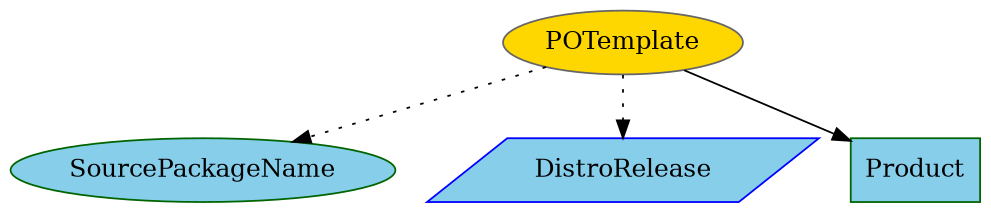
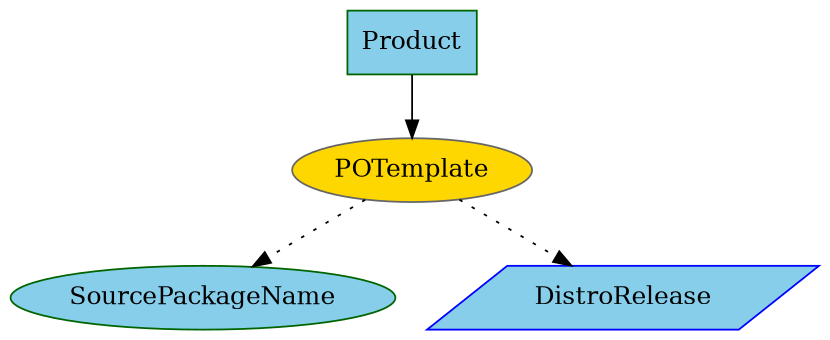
(759, 102) -> (412, 98)
